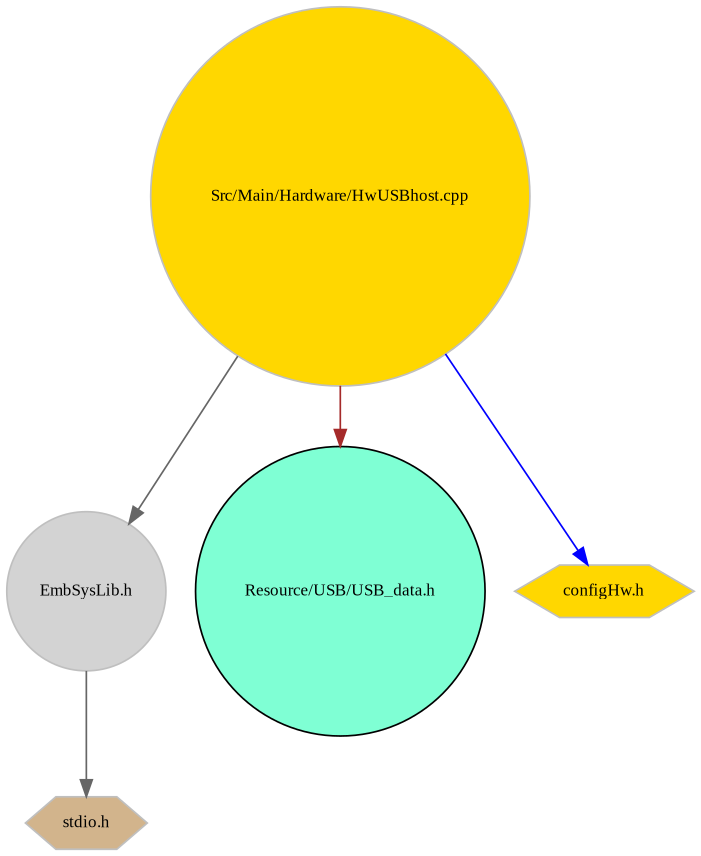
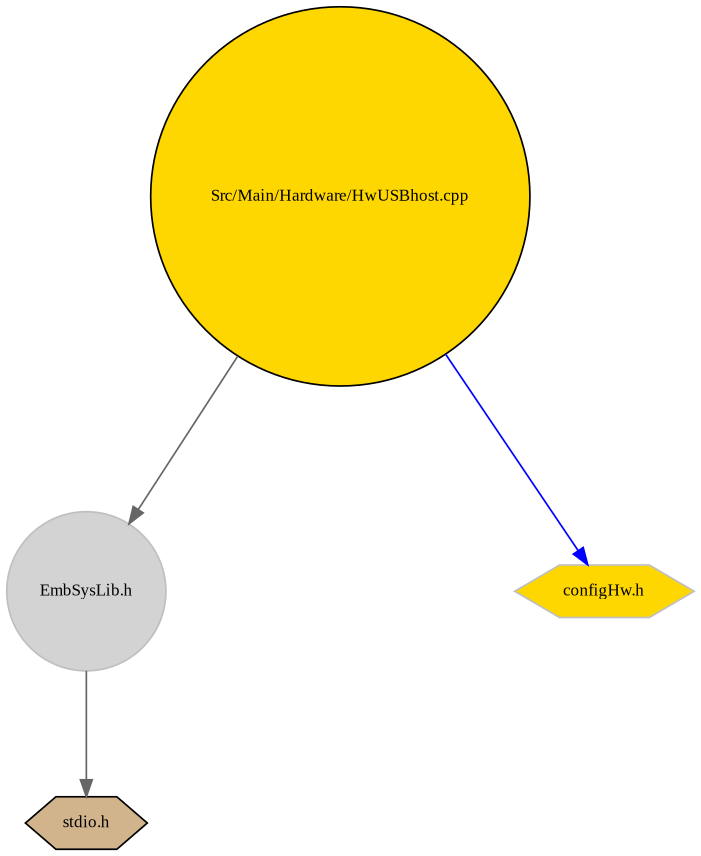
(340, 196) -> (340, 196)
(340, 591) -> none
(86, 823) -> (86, 823)
